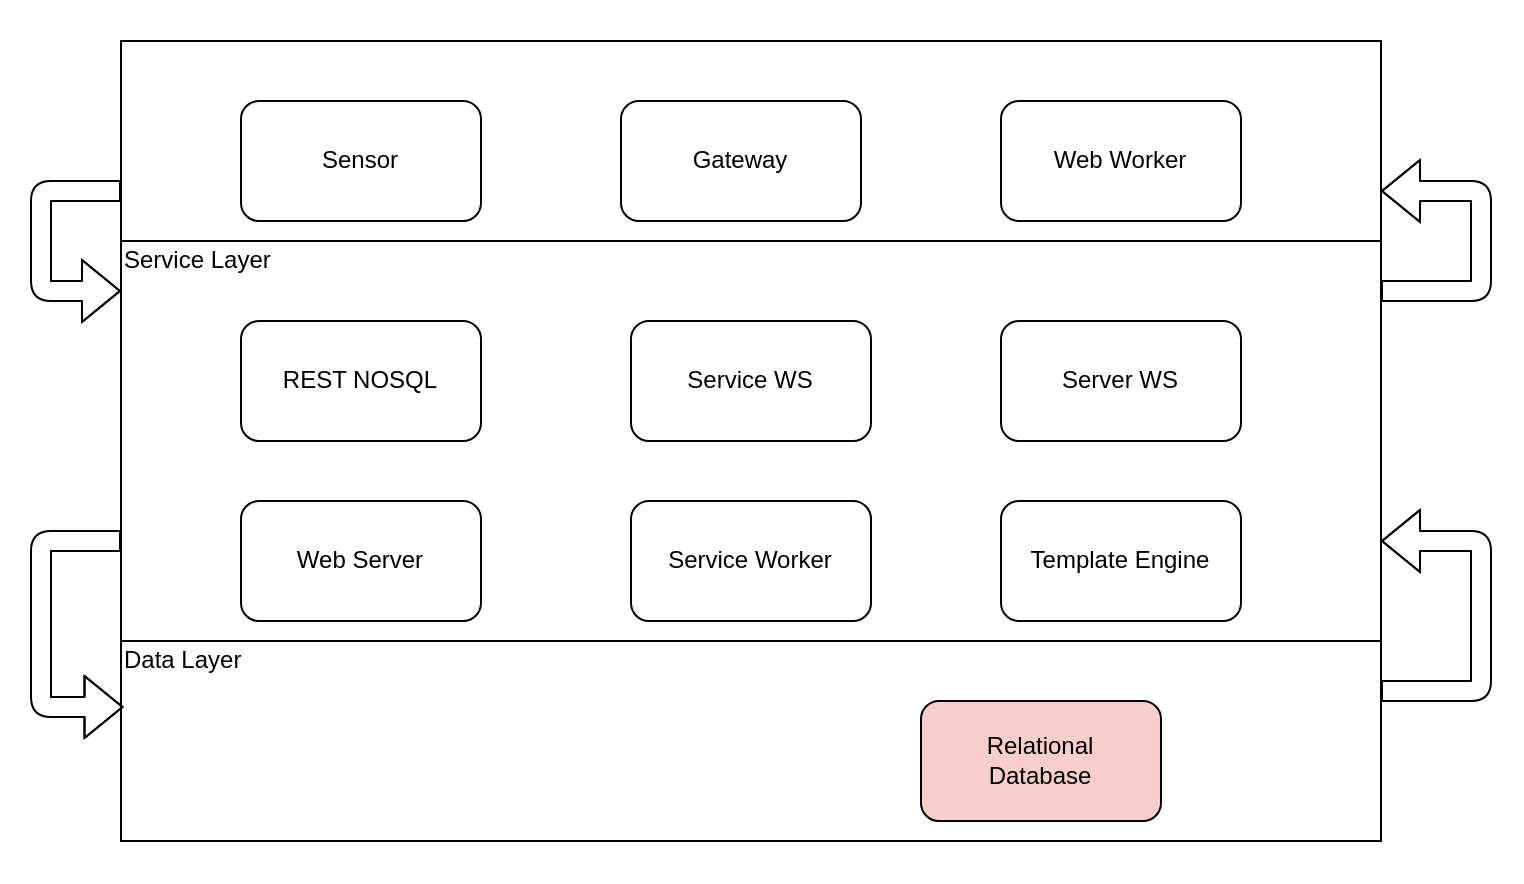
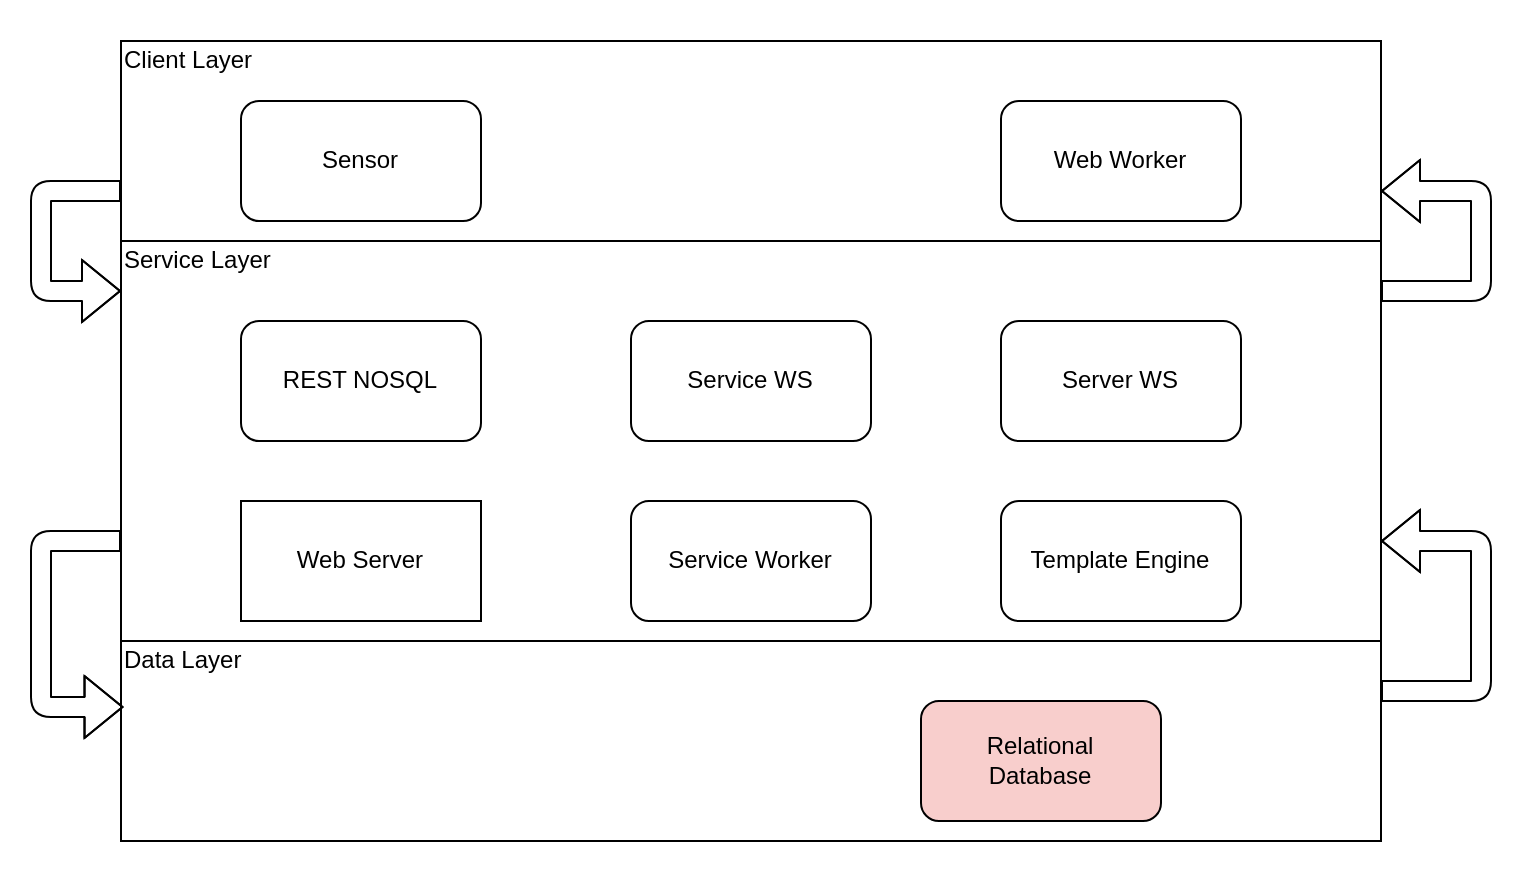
none -> (311, 61)
(741, 161) -> none
(361, 561) -> (361, 561)
